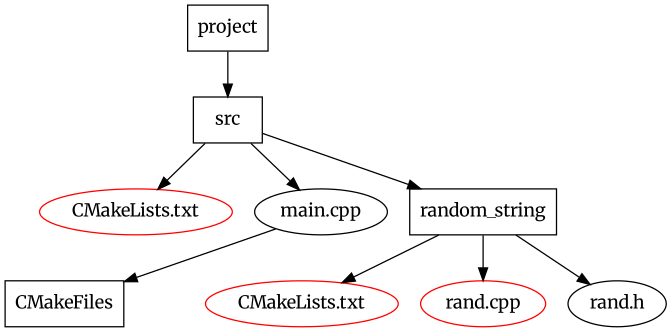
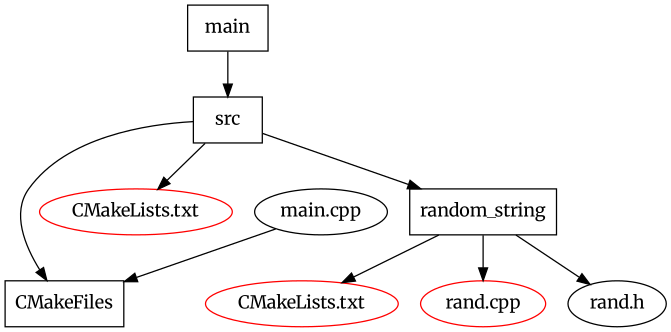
(228, 28) -> (228, 28)
(271, 162) -> (64, 156)
